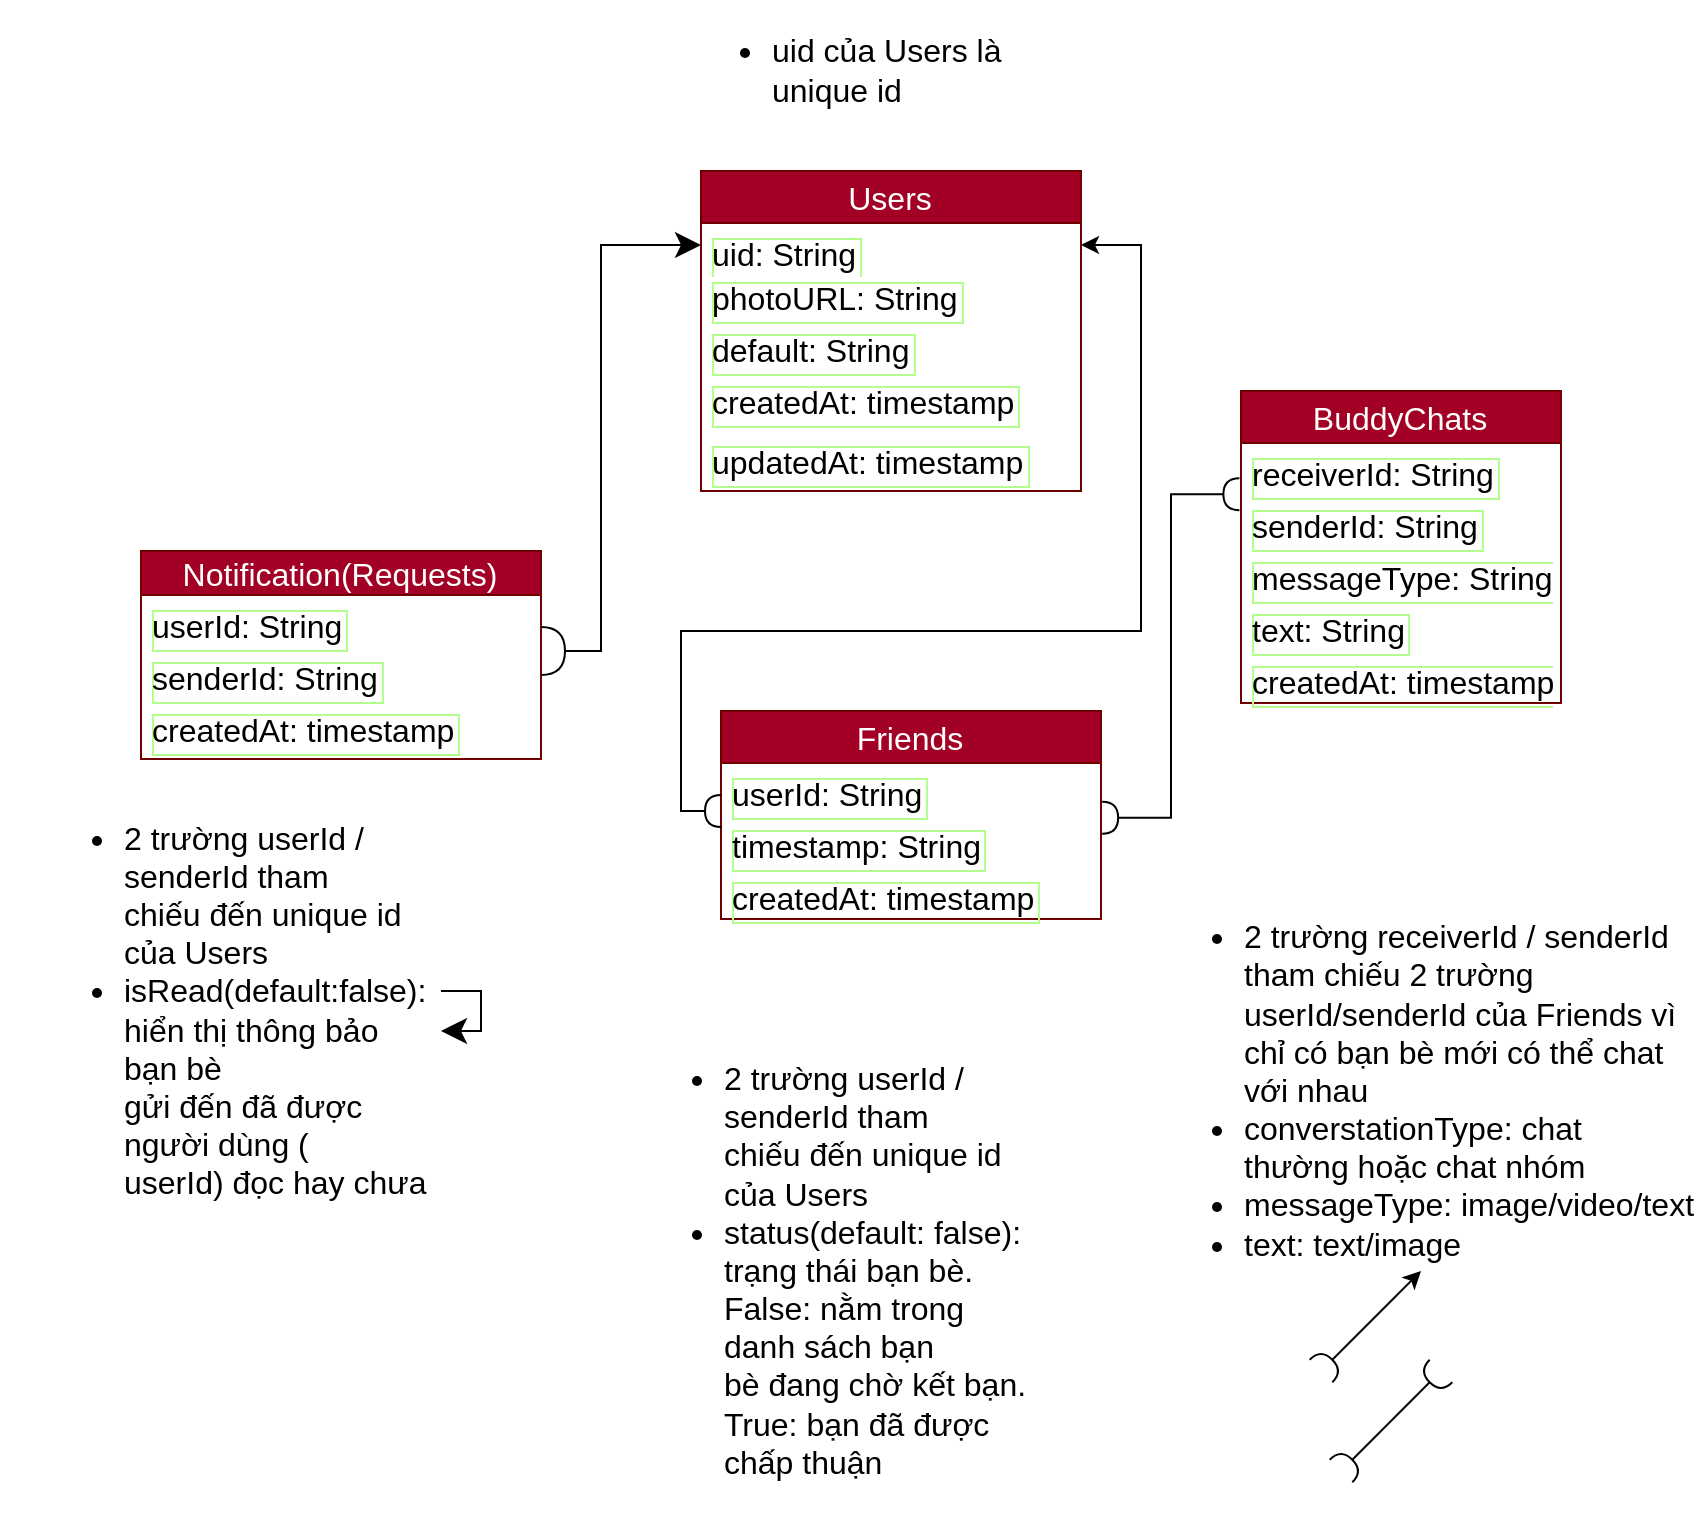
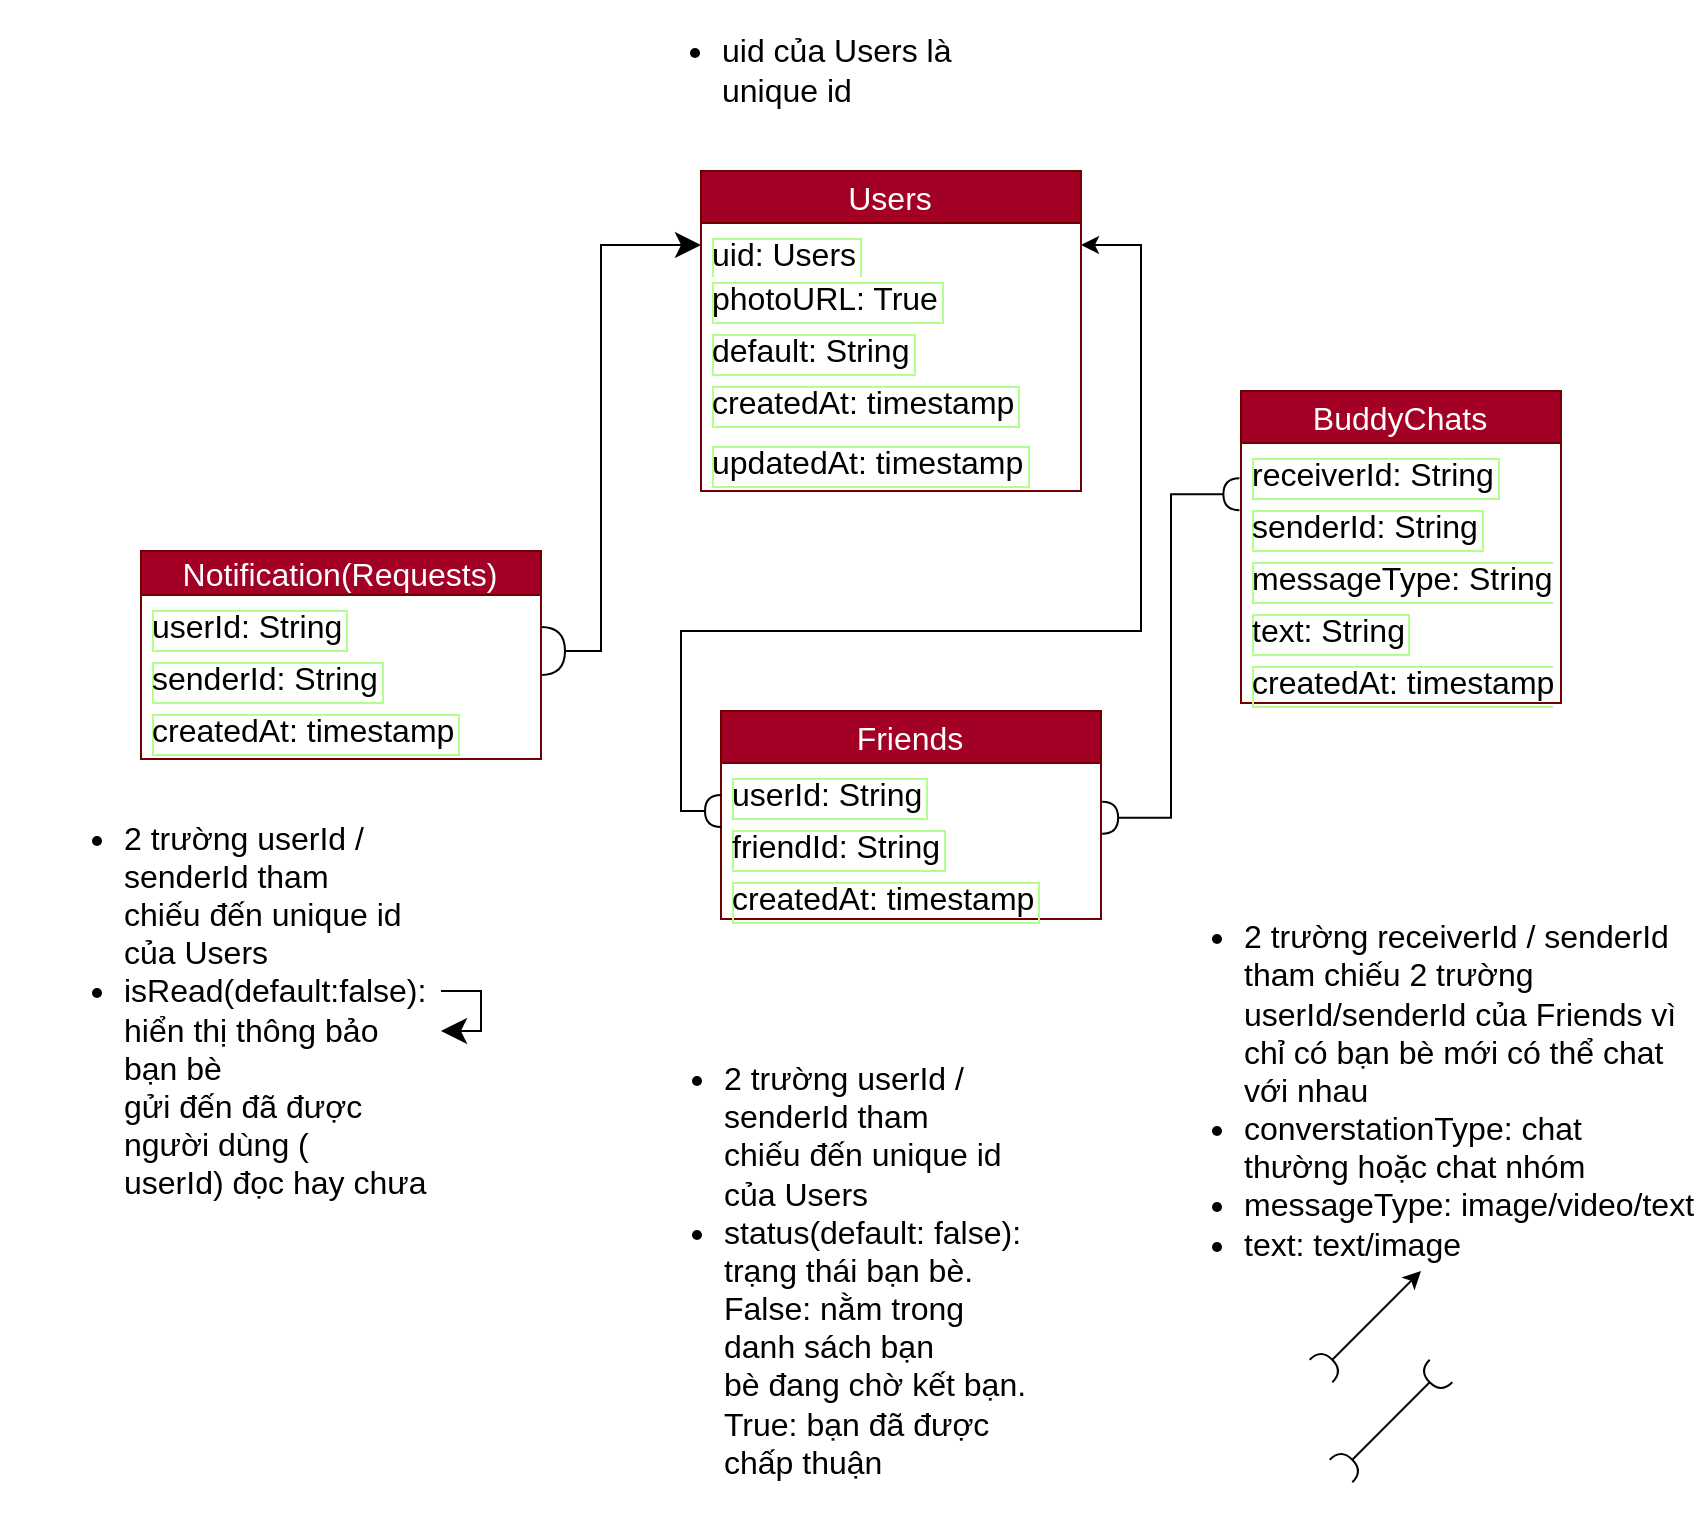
(869, 71) -> (819, 71)
(794, 255) -> (789, 255)
(843, 299) -> (829, 299)
(868, 847) -> (859, 847)
